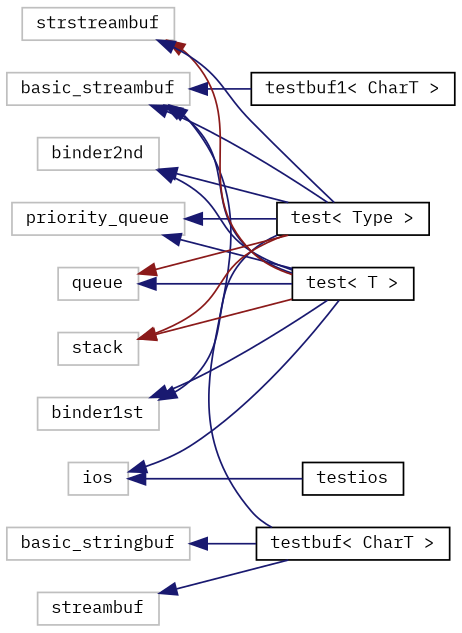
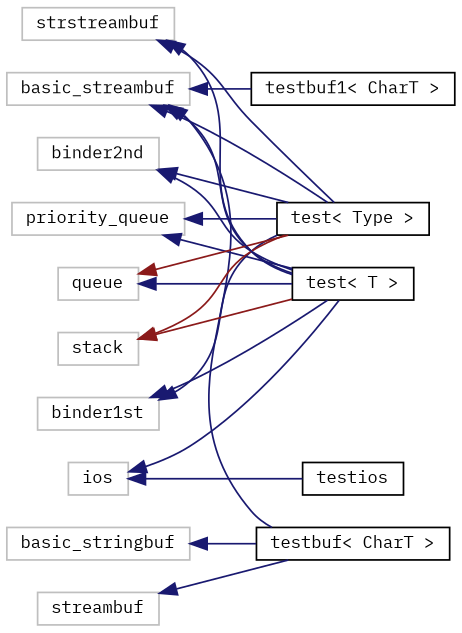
(219, 119) -> (219, 119)
